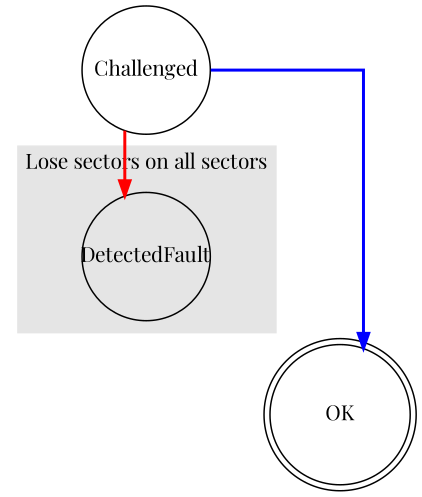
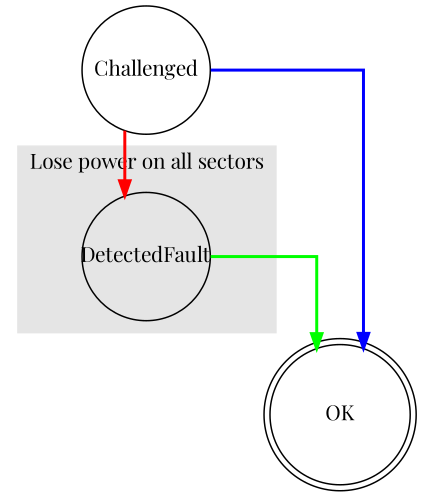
(147, 163) -> (147, 163)
none -> (302, 257)
